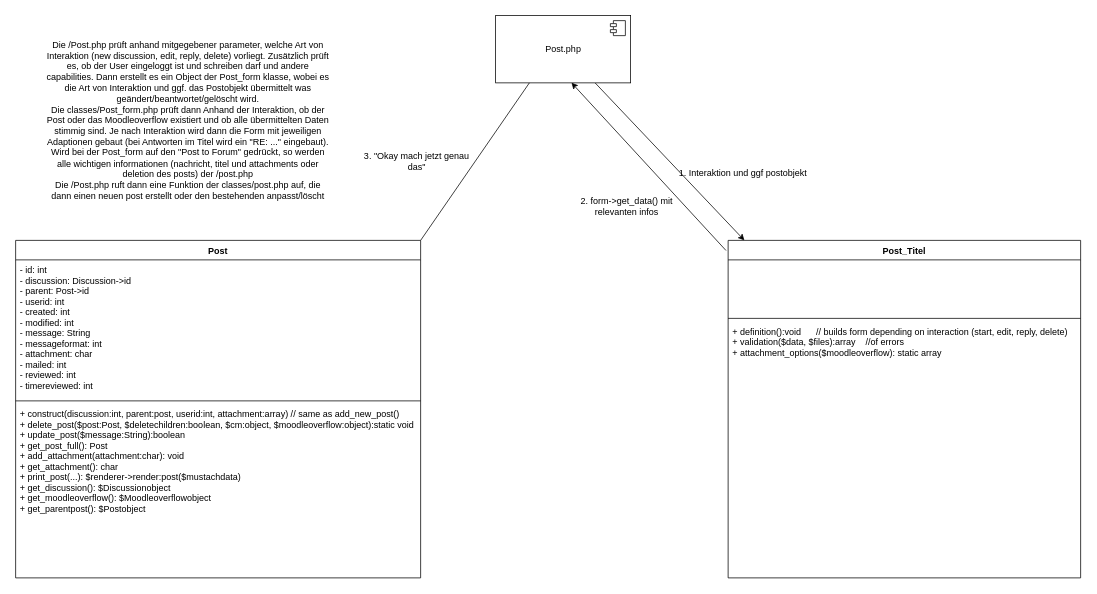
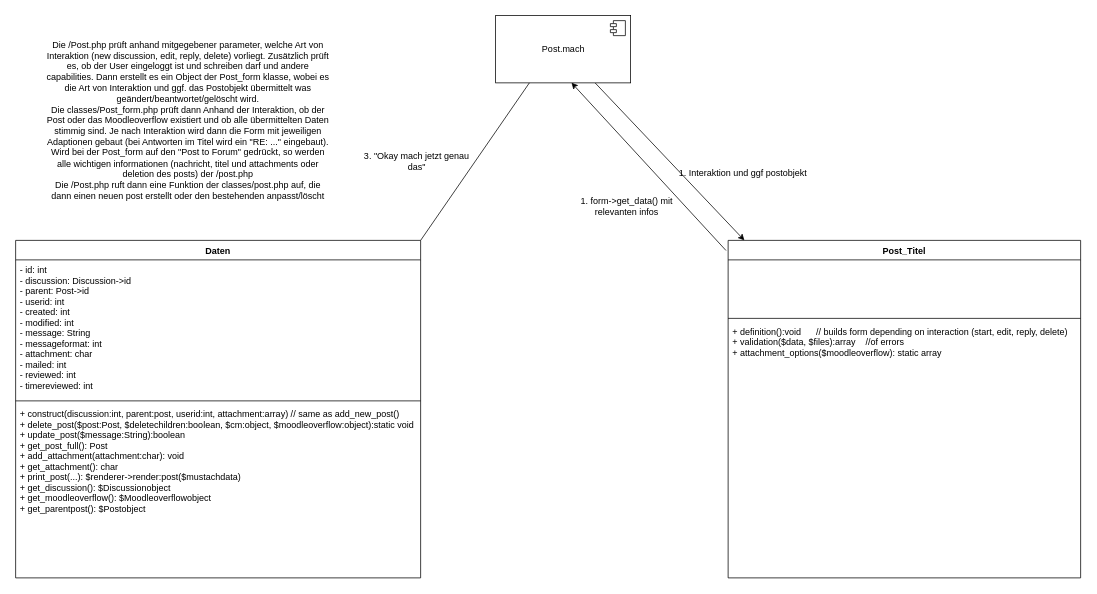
(563, 49) -> (563, 49)
(627, 207) -> (627, 207)
(218, 251) -> (218, 251)
